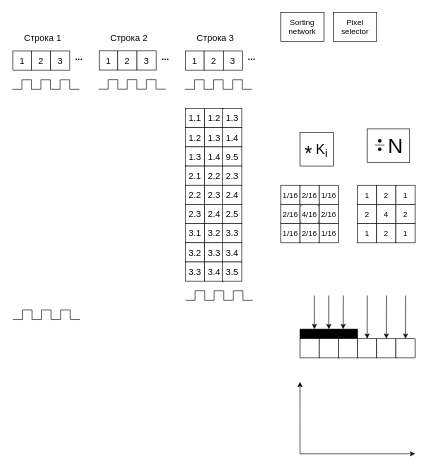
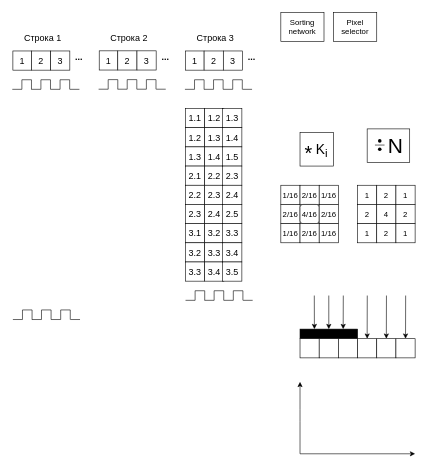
(233, 156) -> (233, 156)
